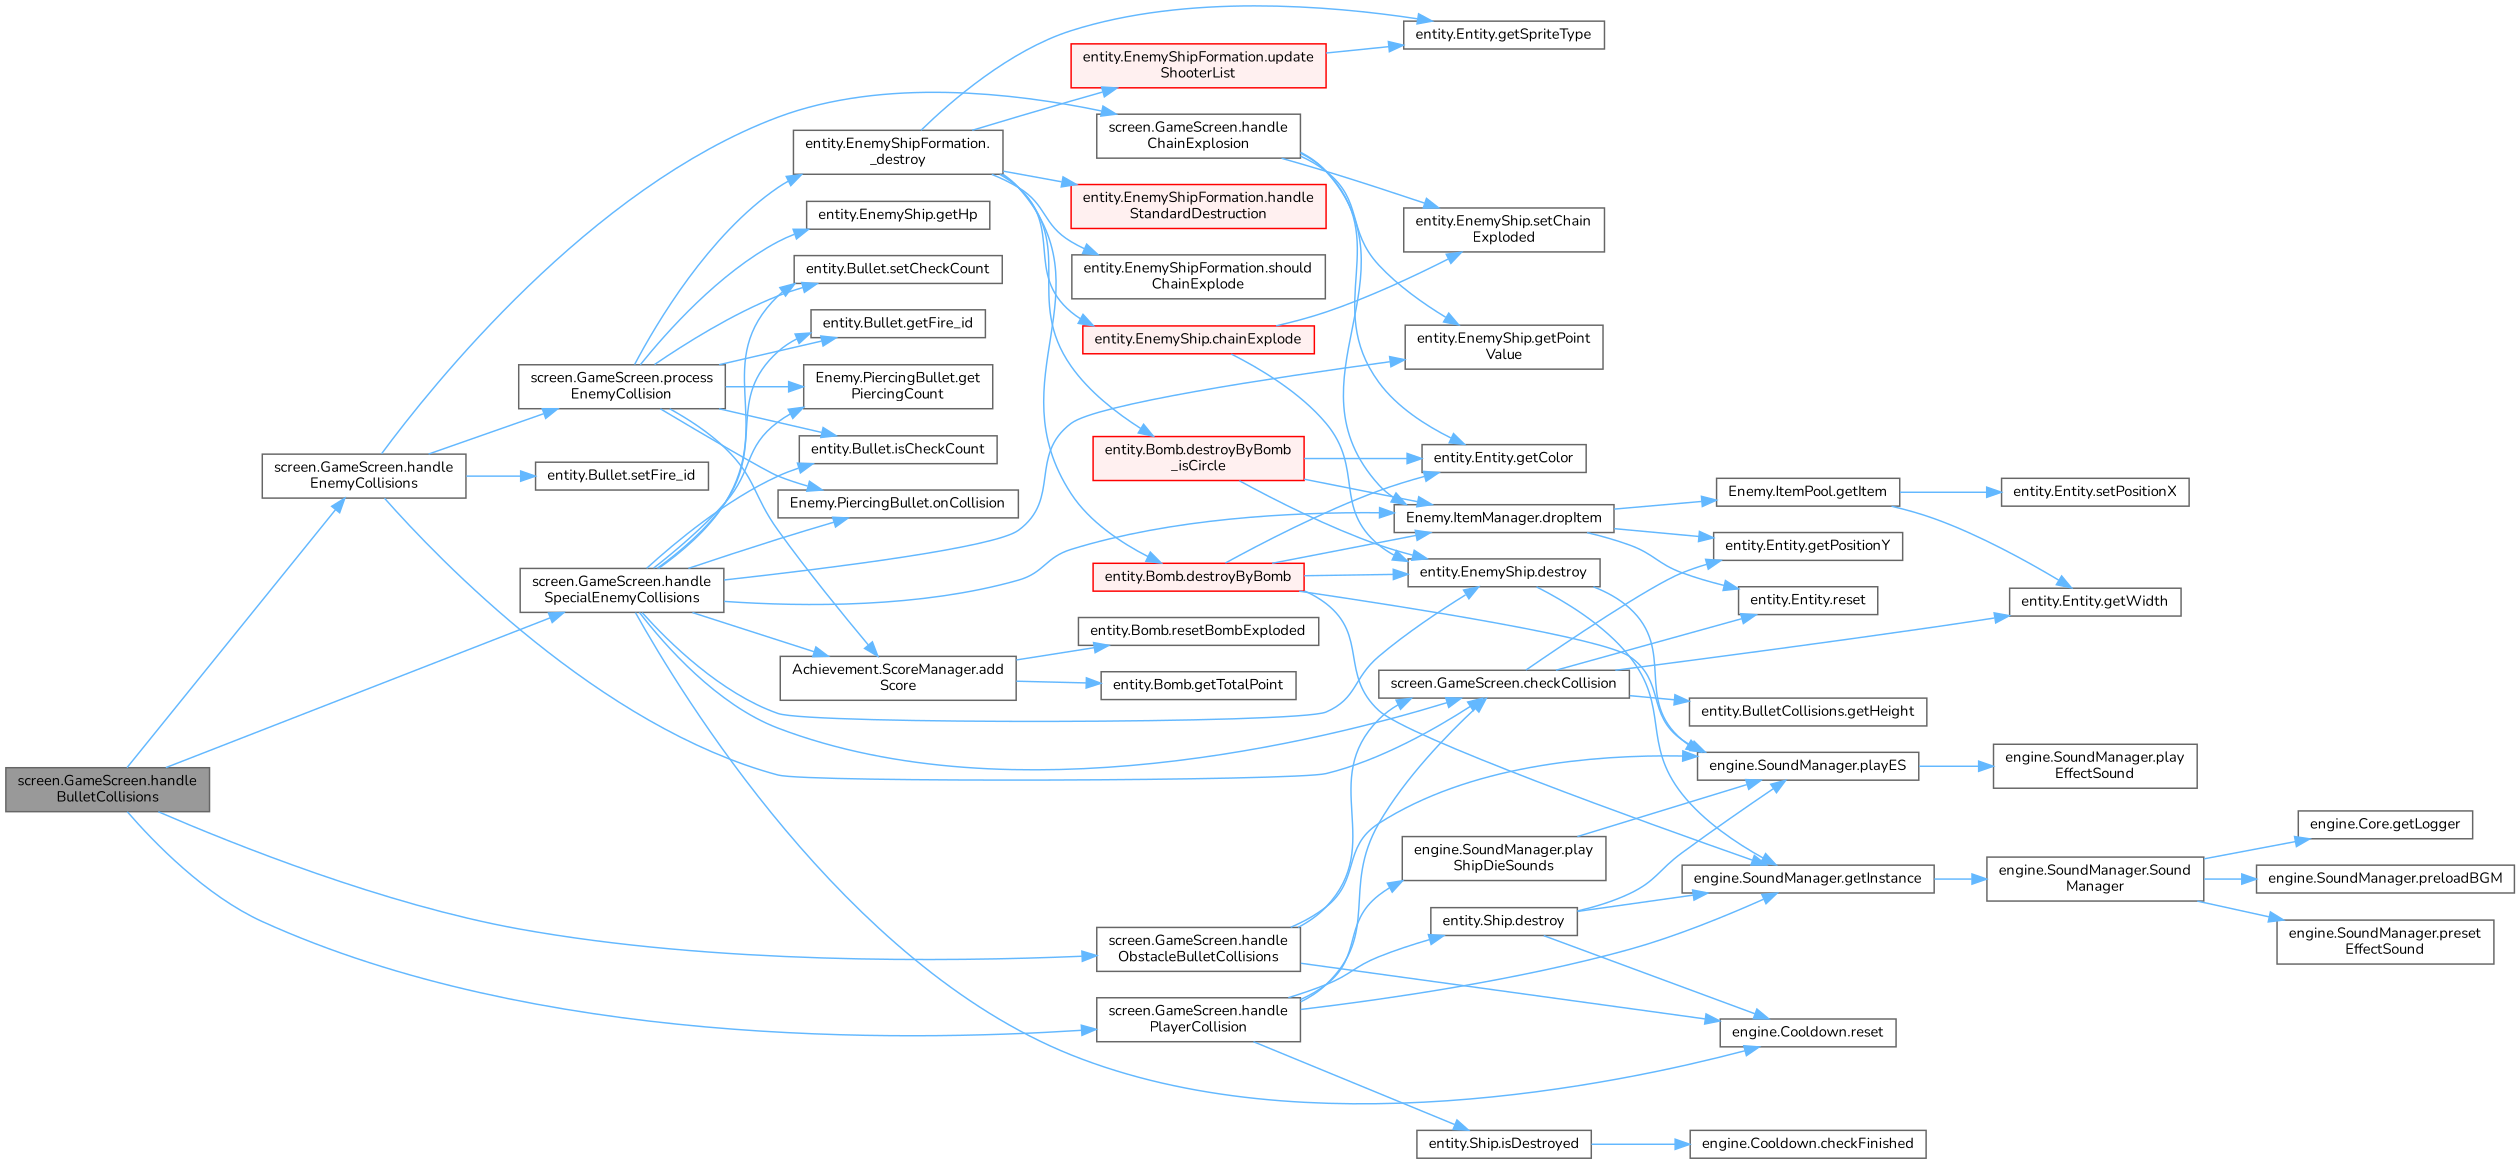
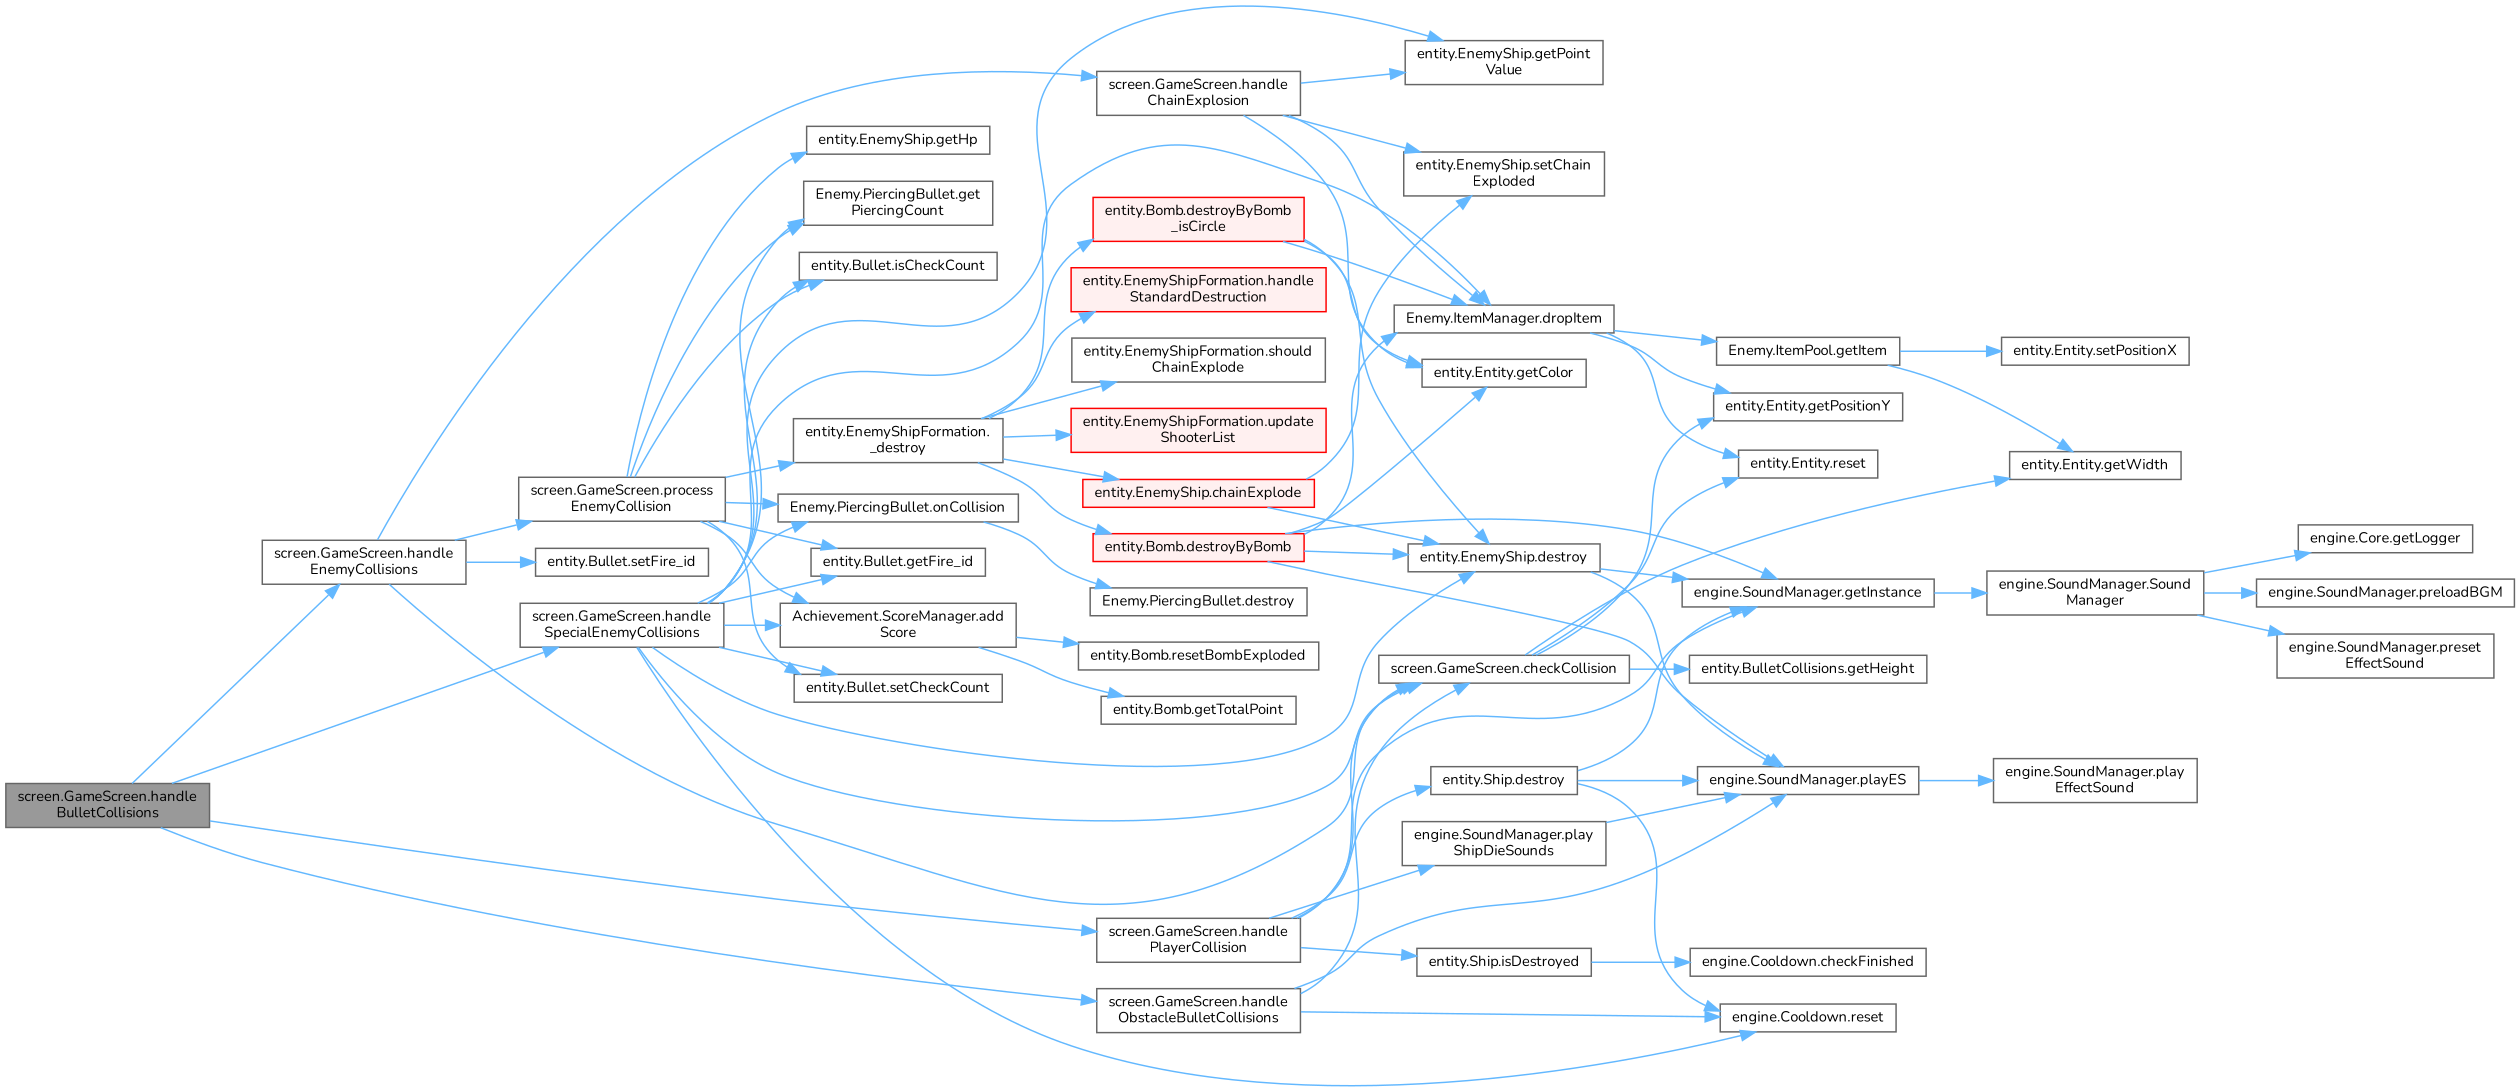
(1504, 35) -> none
none -> (1199, 602)
